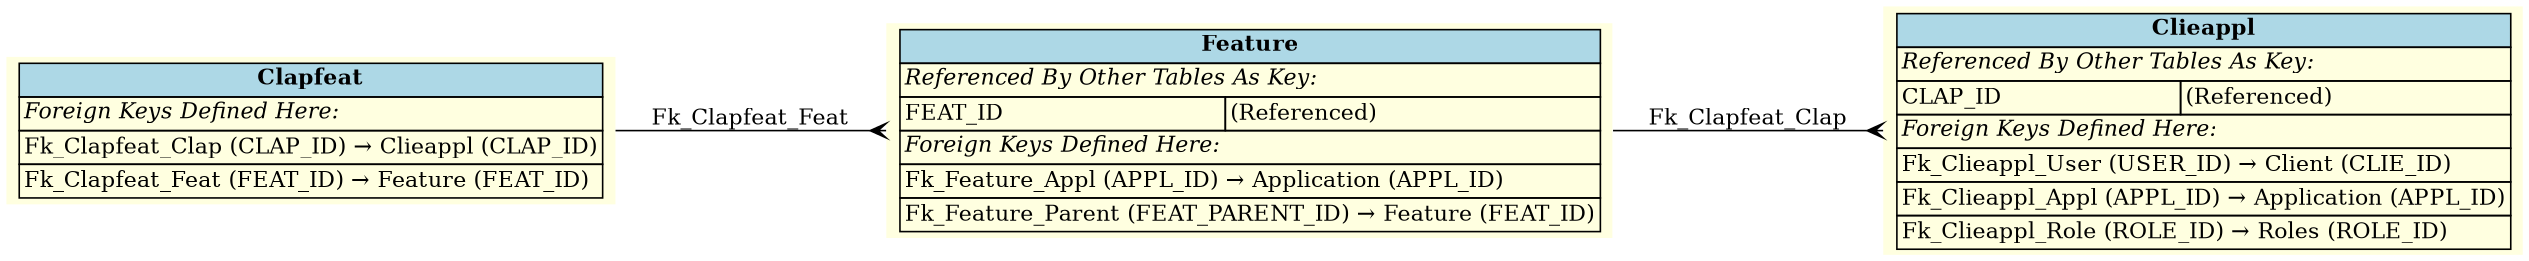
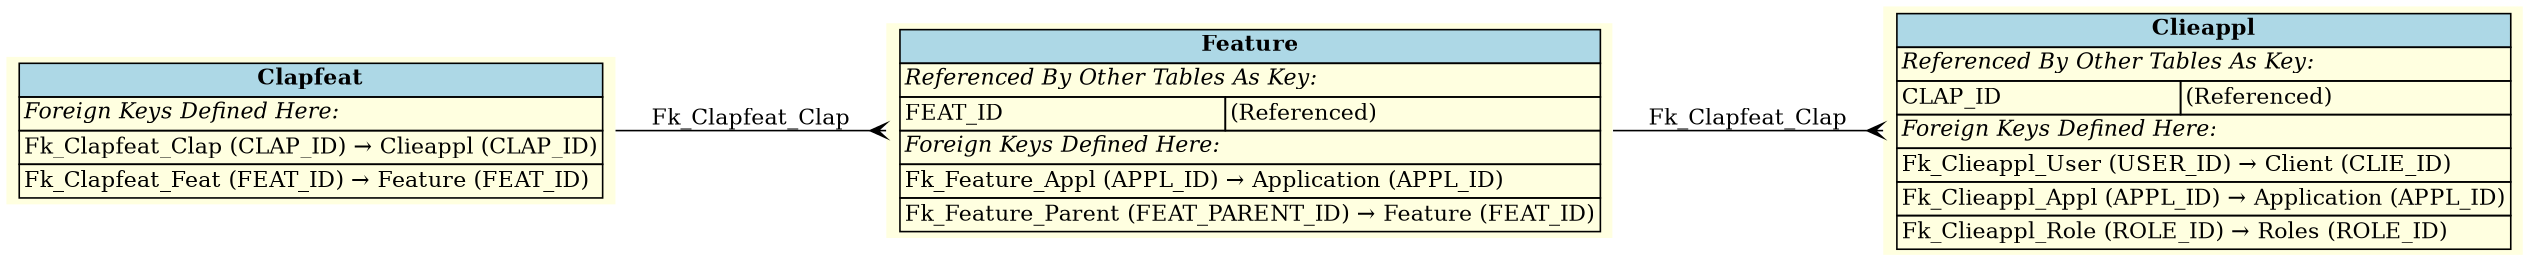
(751, 119) -> (751, 119)
